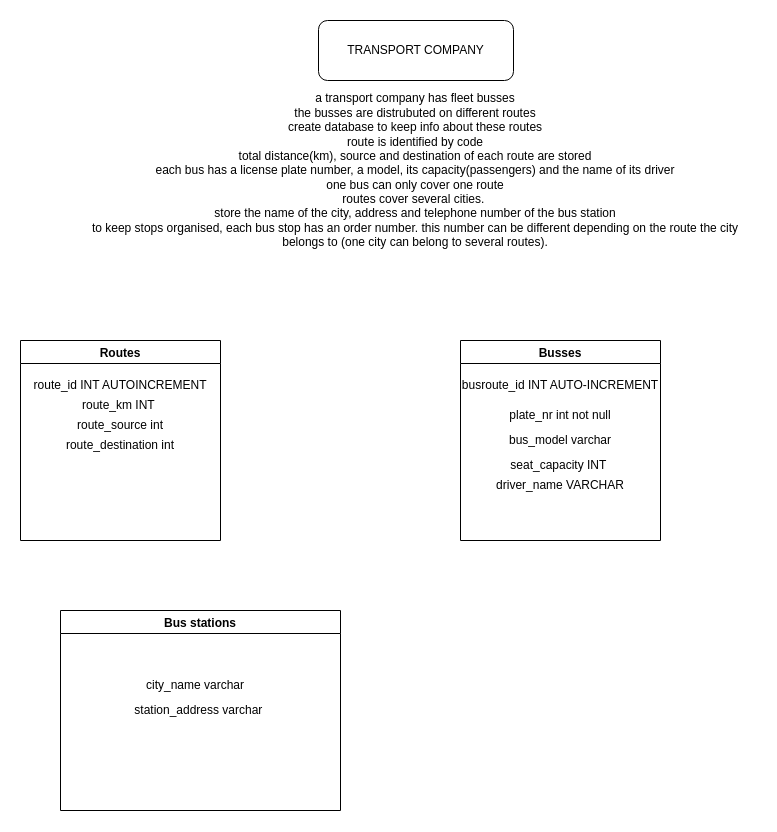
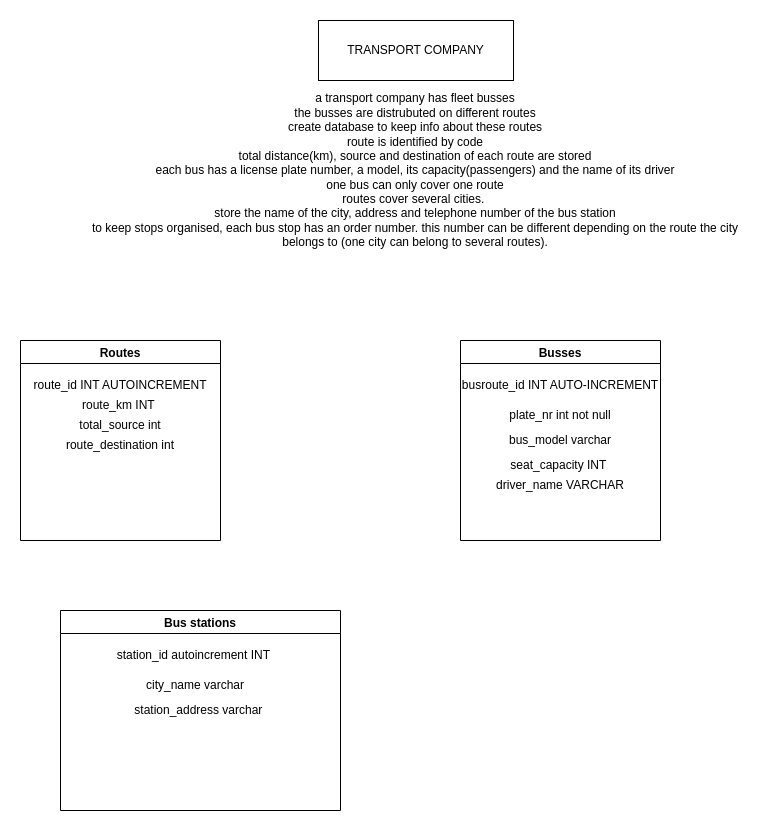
(416, 51) -> (416, 51)
(121, 426) -> (121, 426)
none -> (196, 656)
